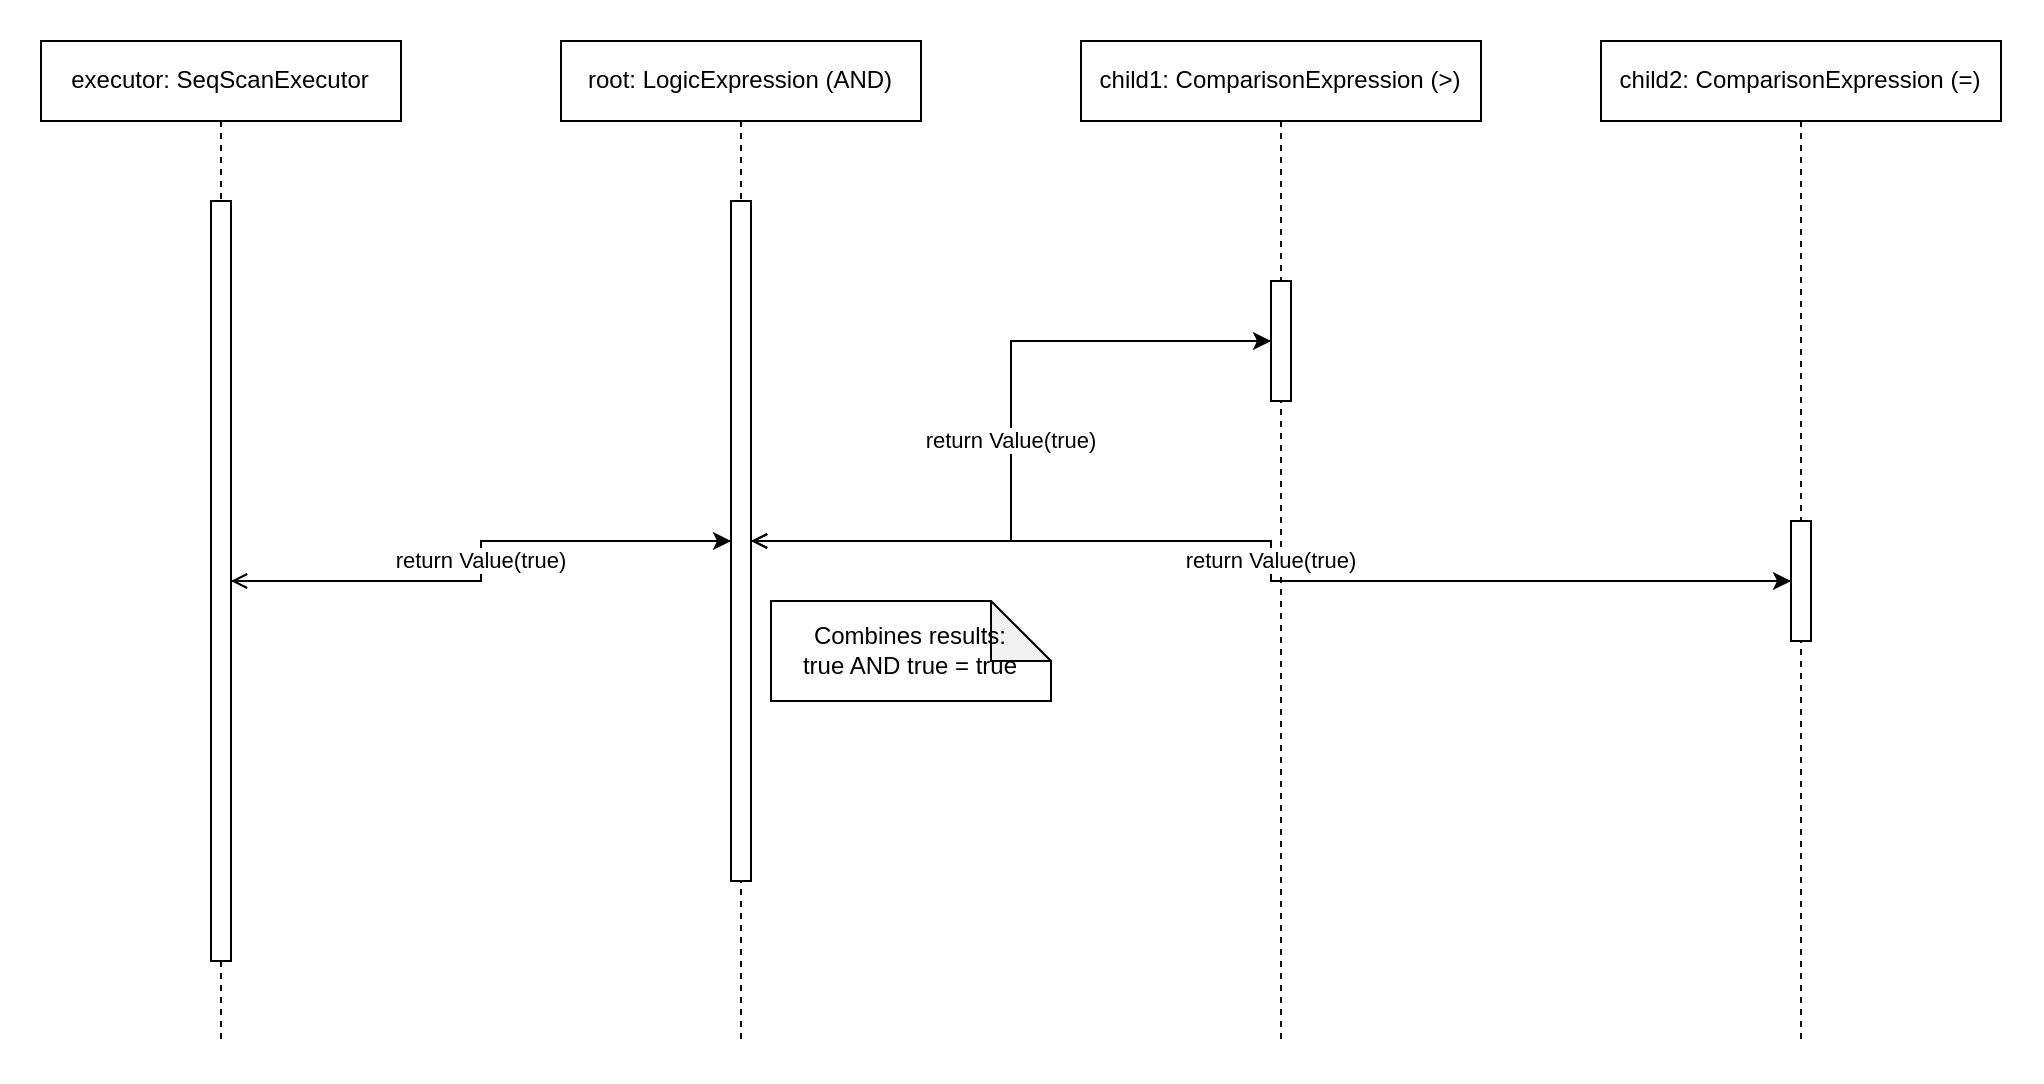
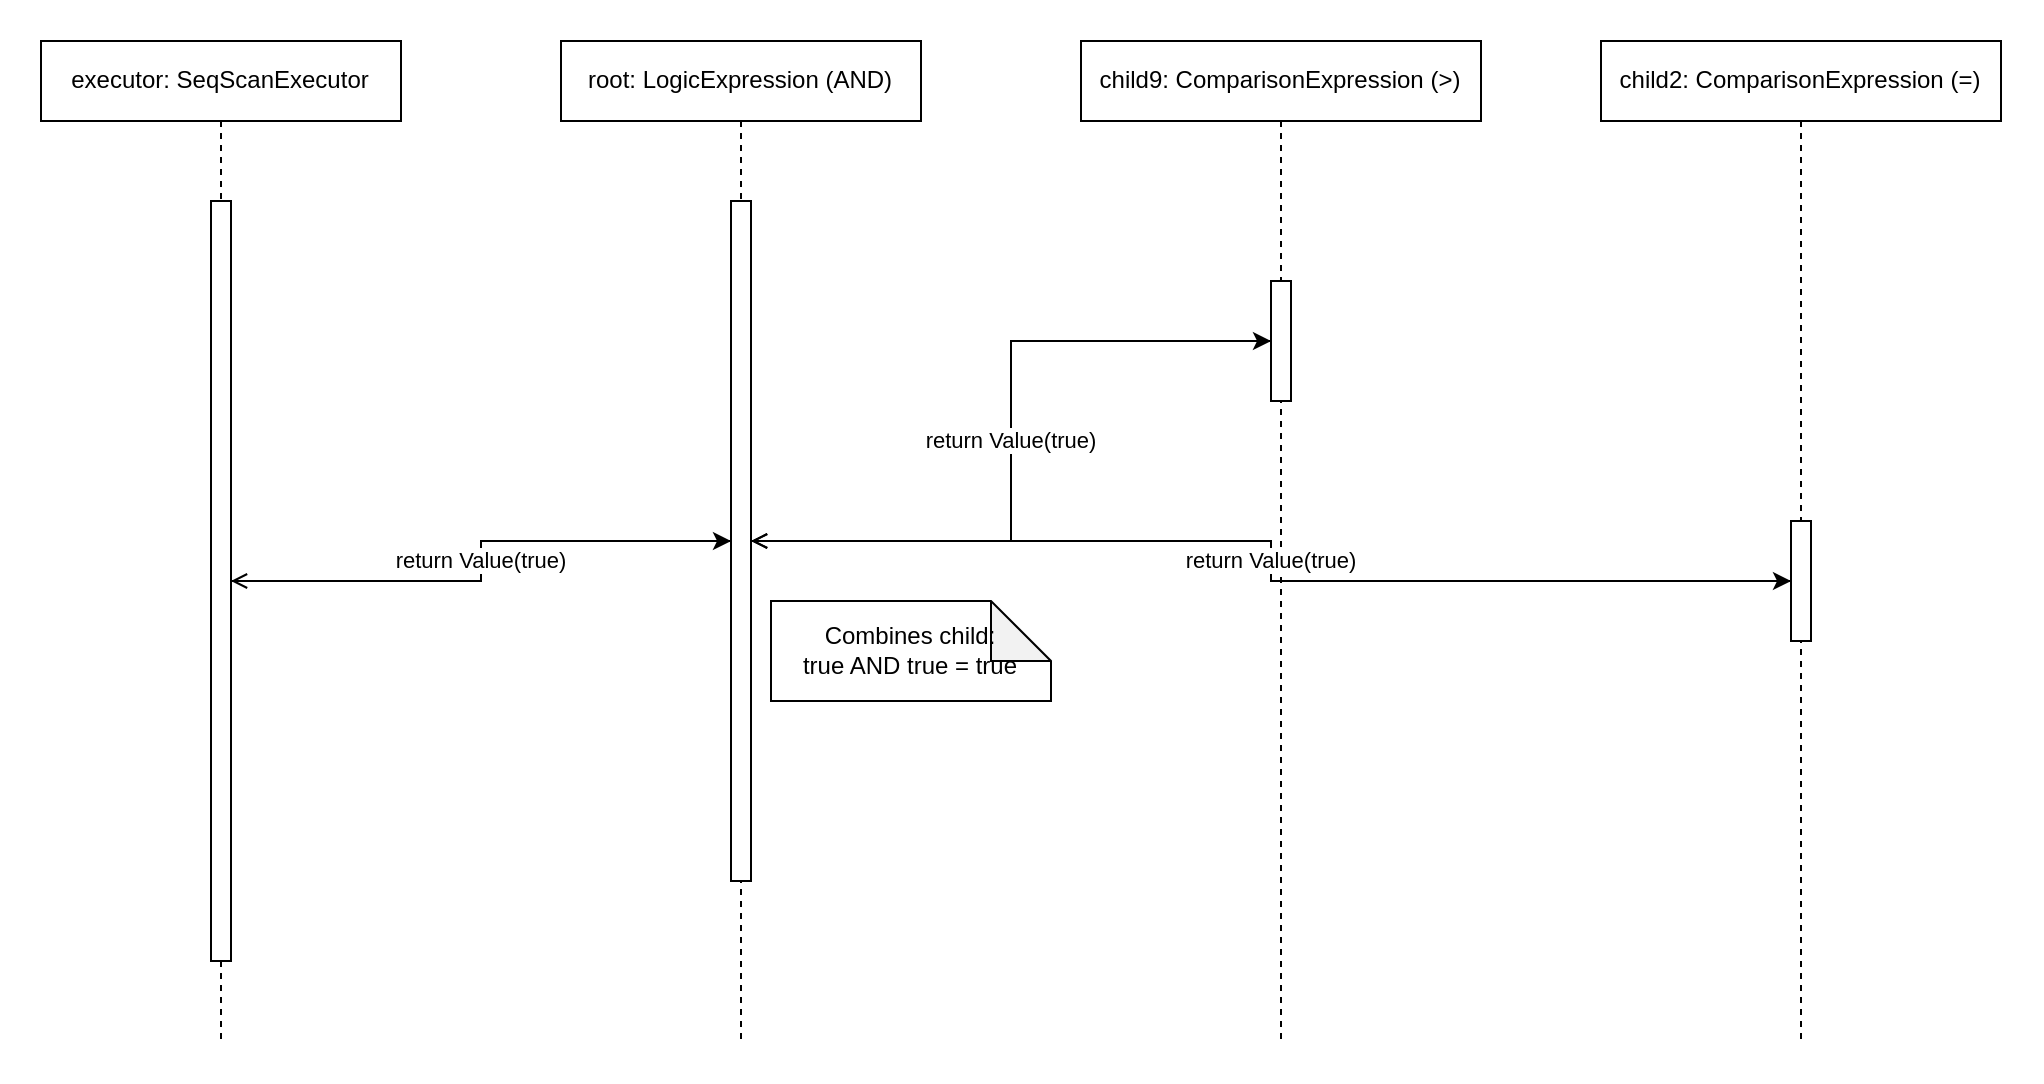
(1281, 81) -> (1281, 81)
(911, 651) -> (911, 651)
